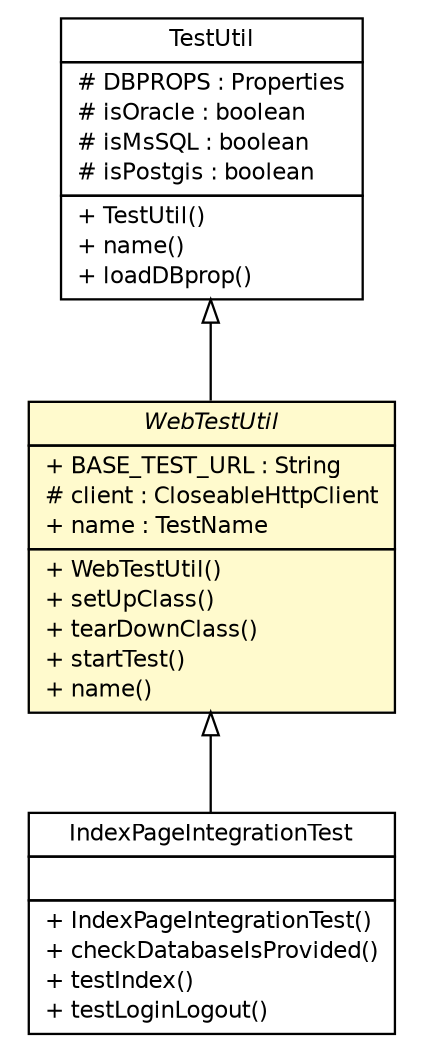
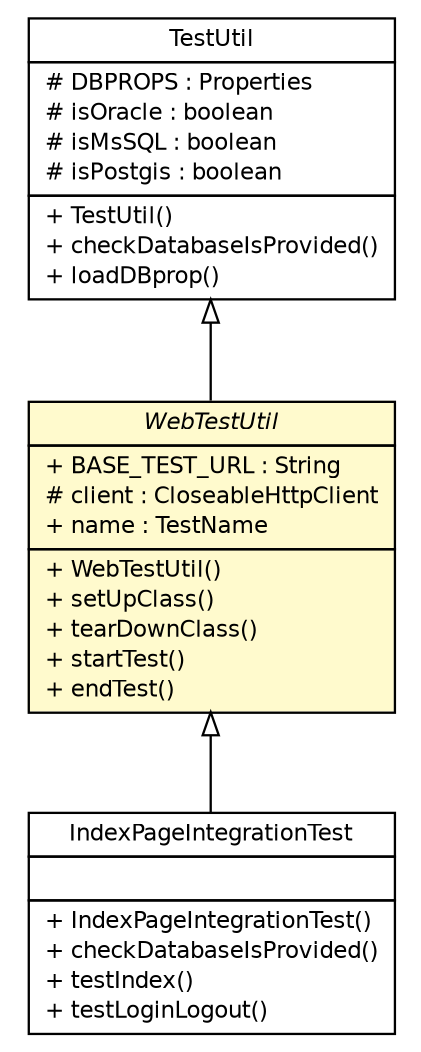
(131, 246) -> (212, 246)
(99, 690) -> (111, 690)
